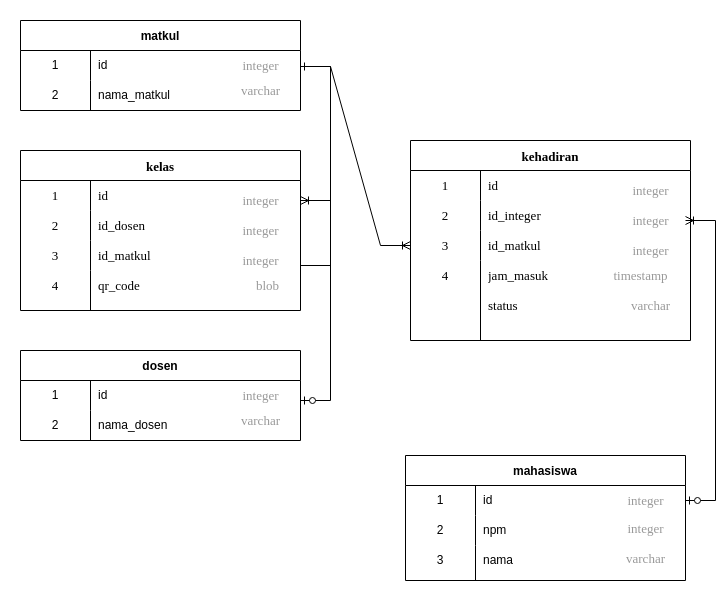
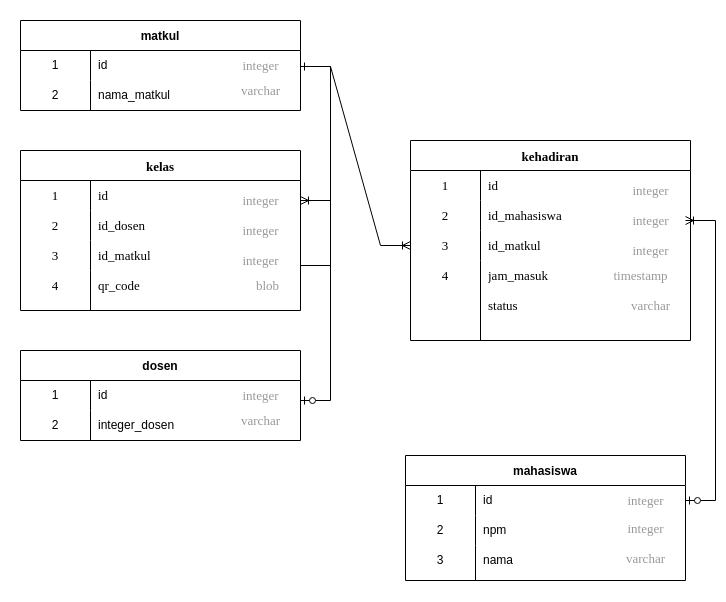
(522, 216) -> (529, 216)
(132, 426) -> (141, 426)
